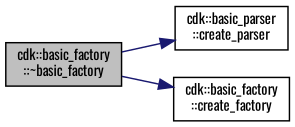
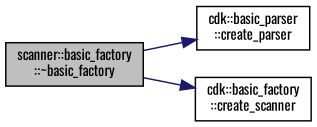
(64, 64) -> (75, 64)
(232, 99) -> (253, 99)
